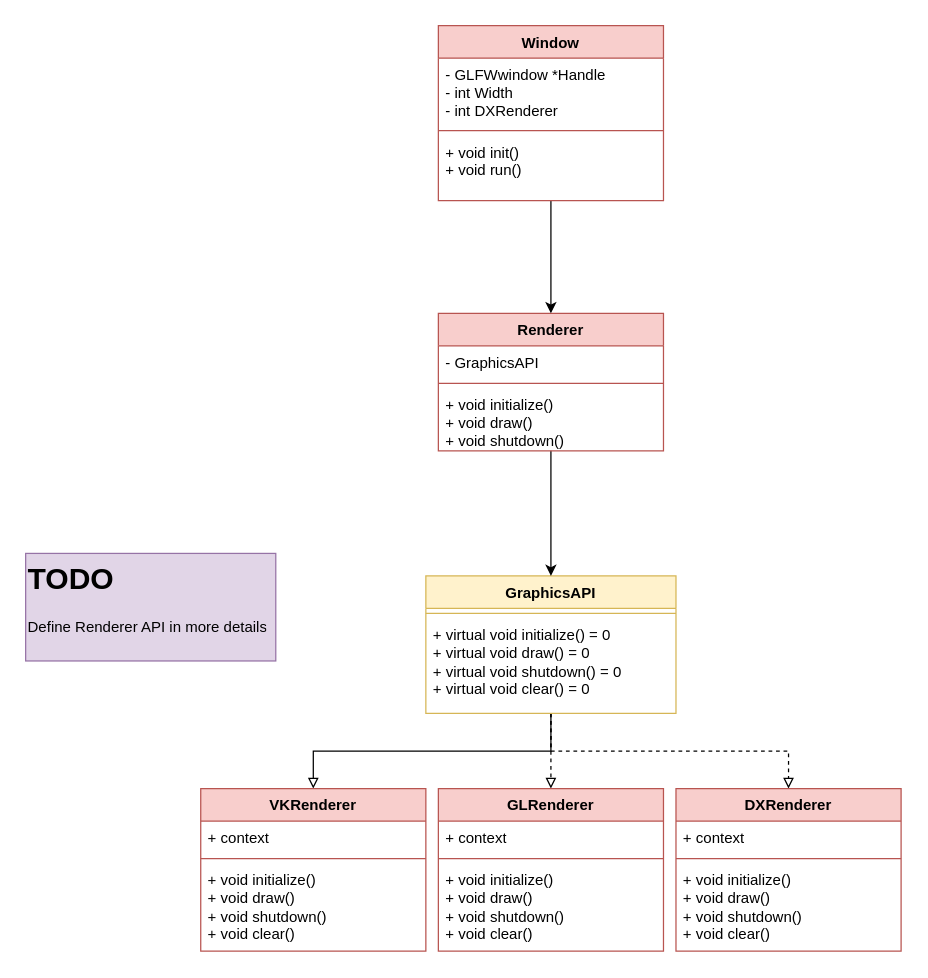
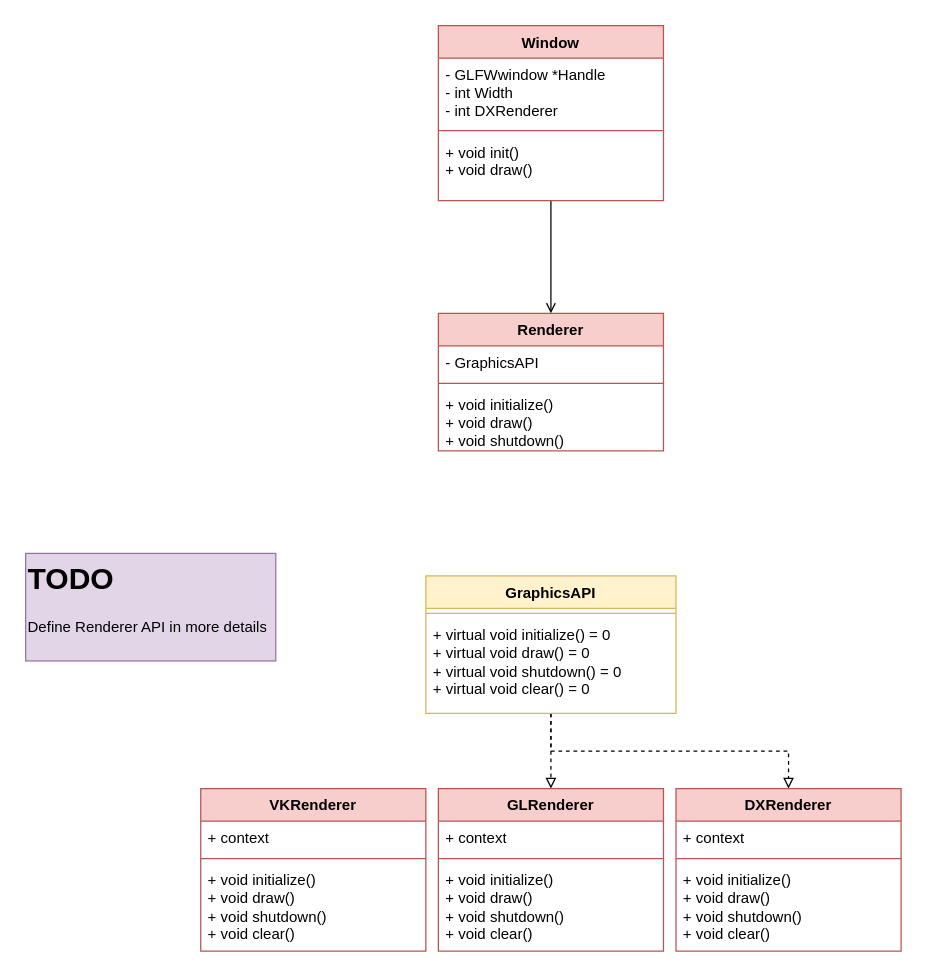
(490, 162) -> (494, 162)
(551, 303) -> (551, 305)
(551, 510) -> none
(417, 751) -> none
